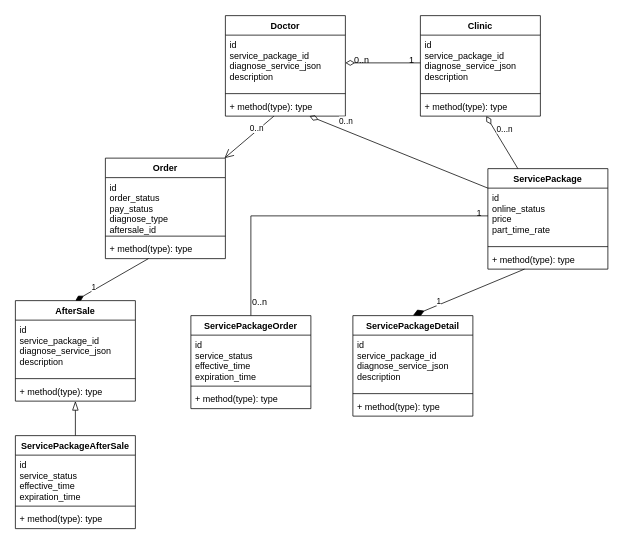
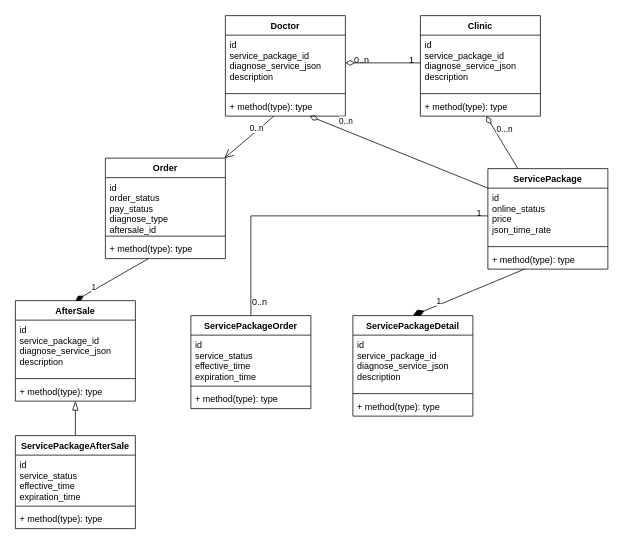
(496, 198) -> (496, 198)
